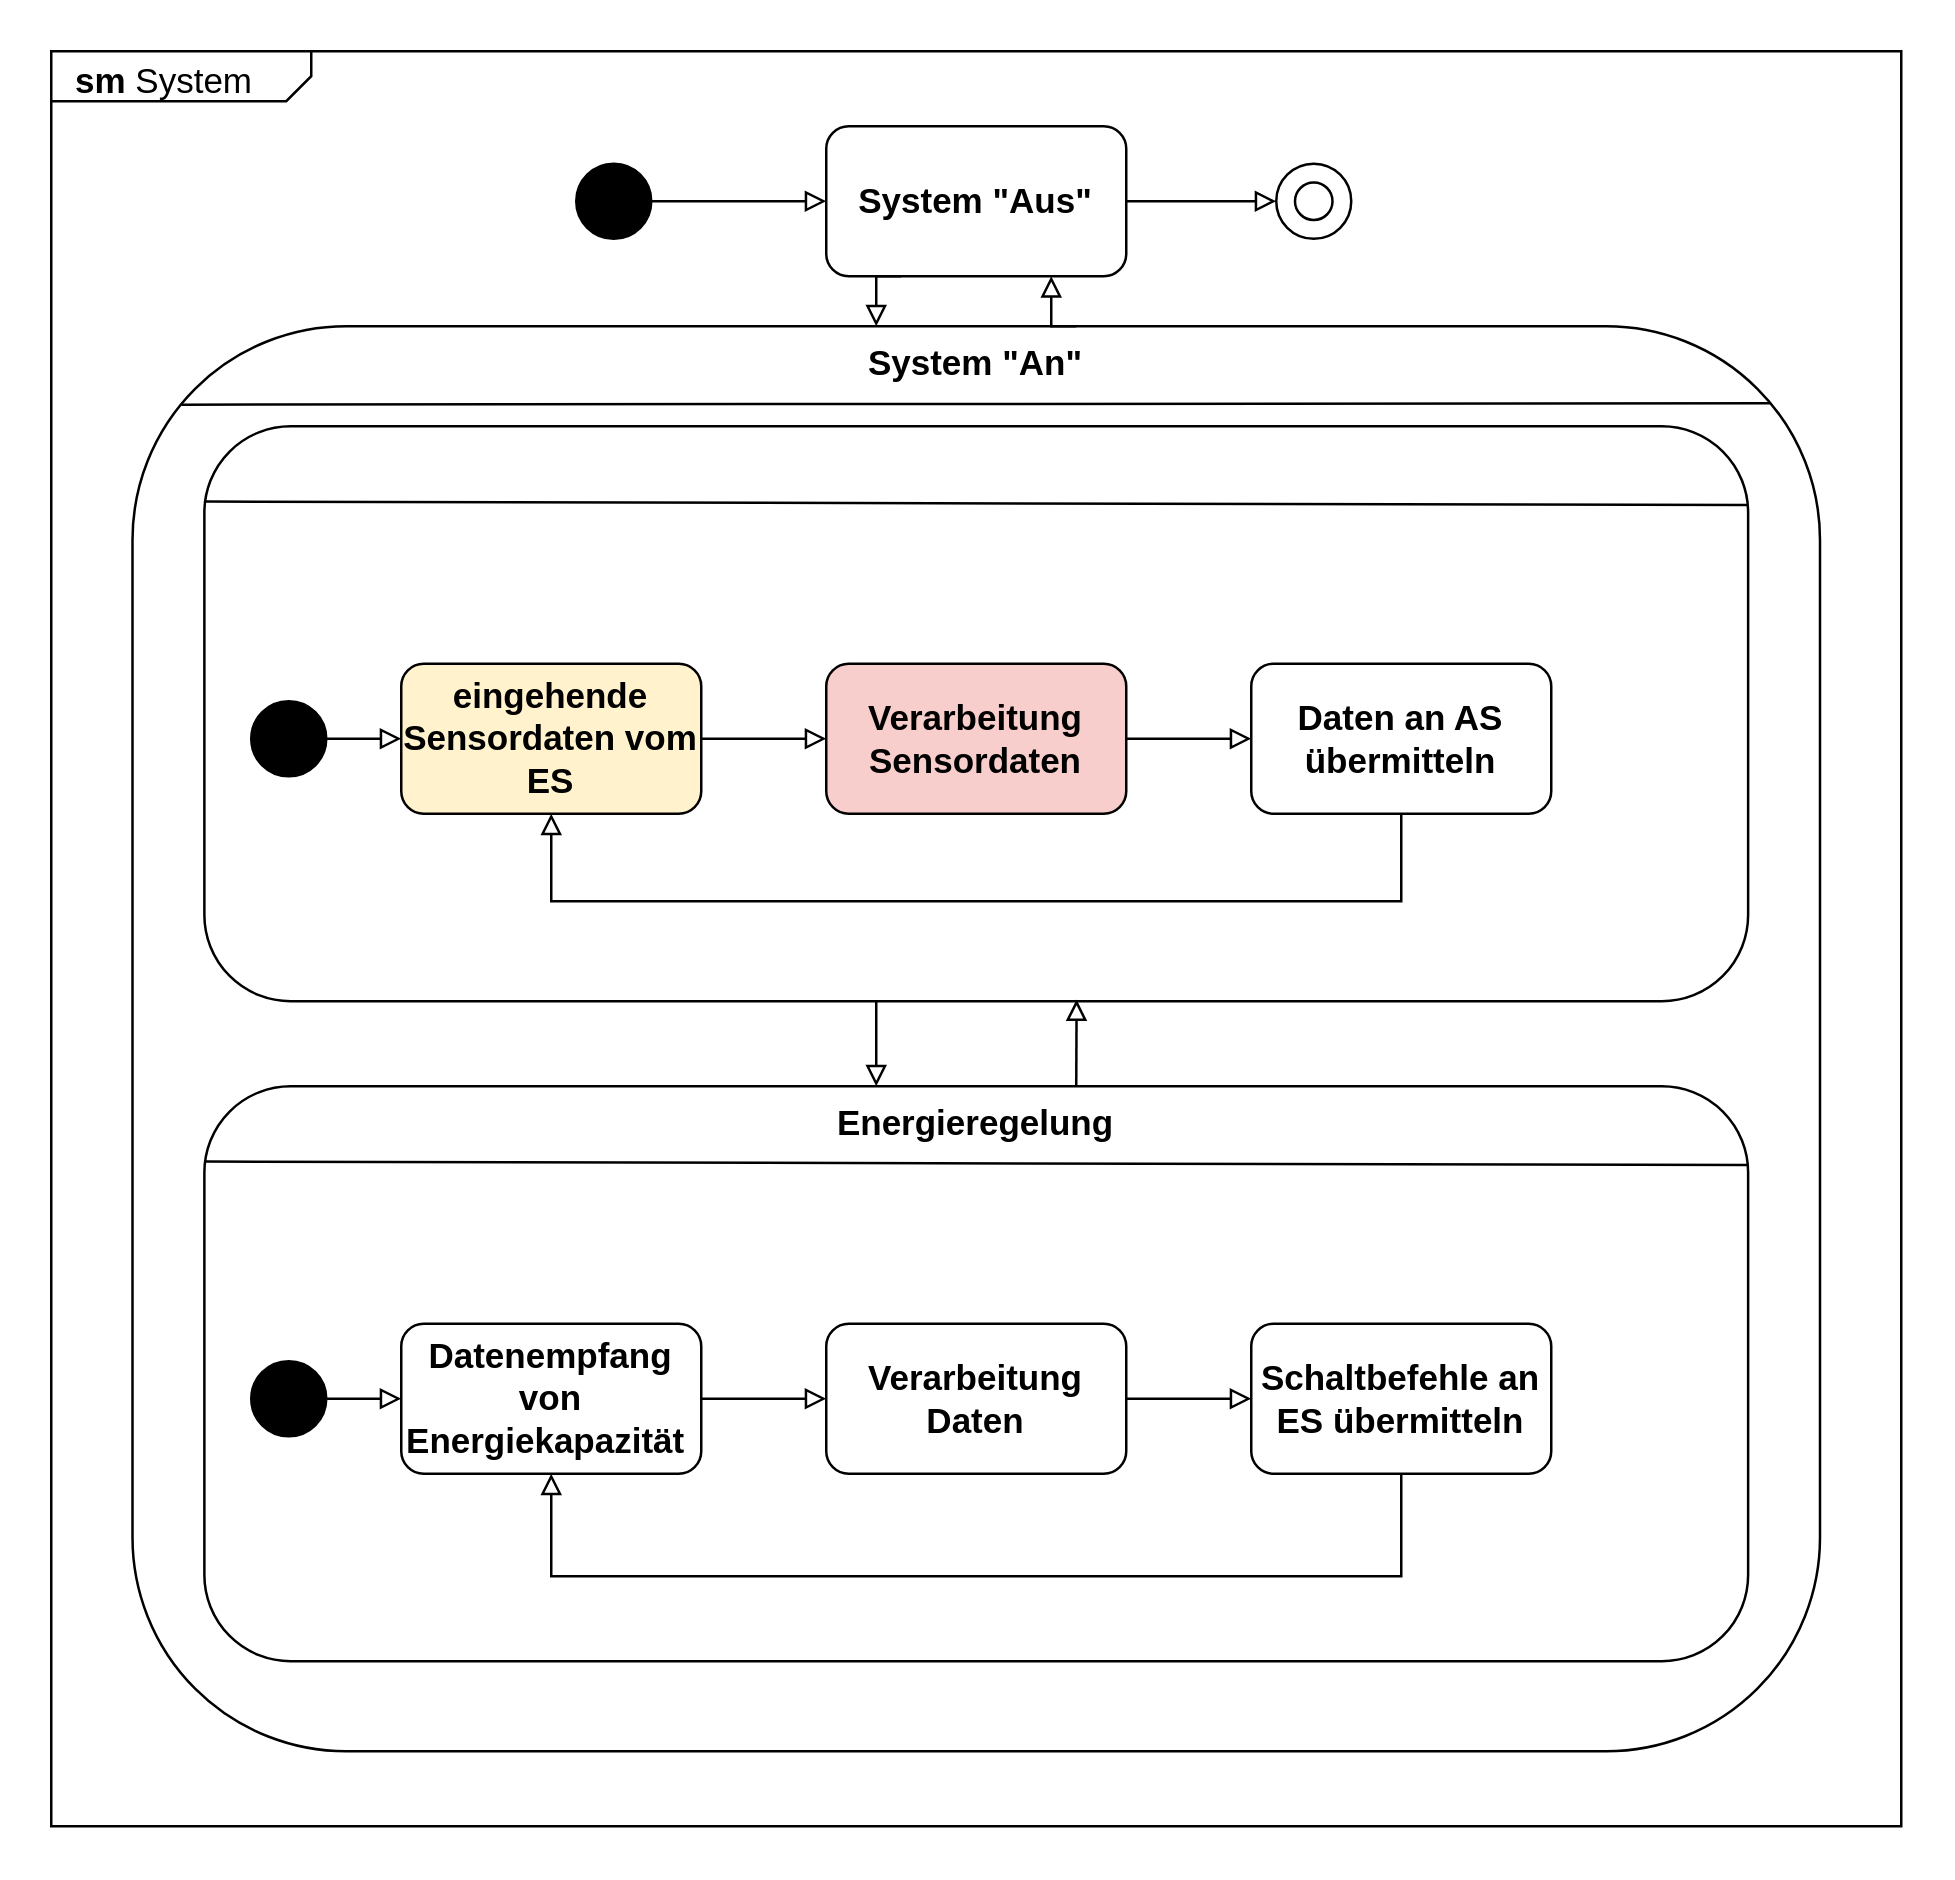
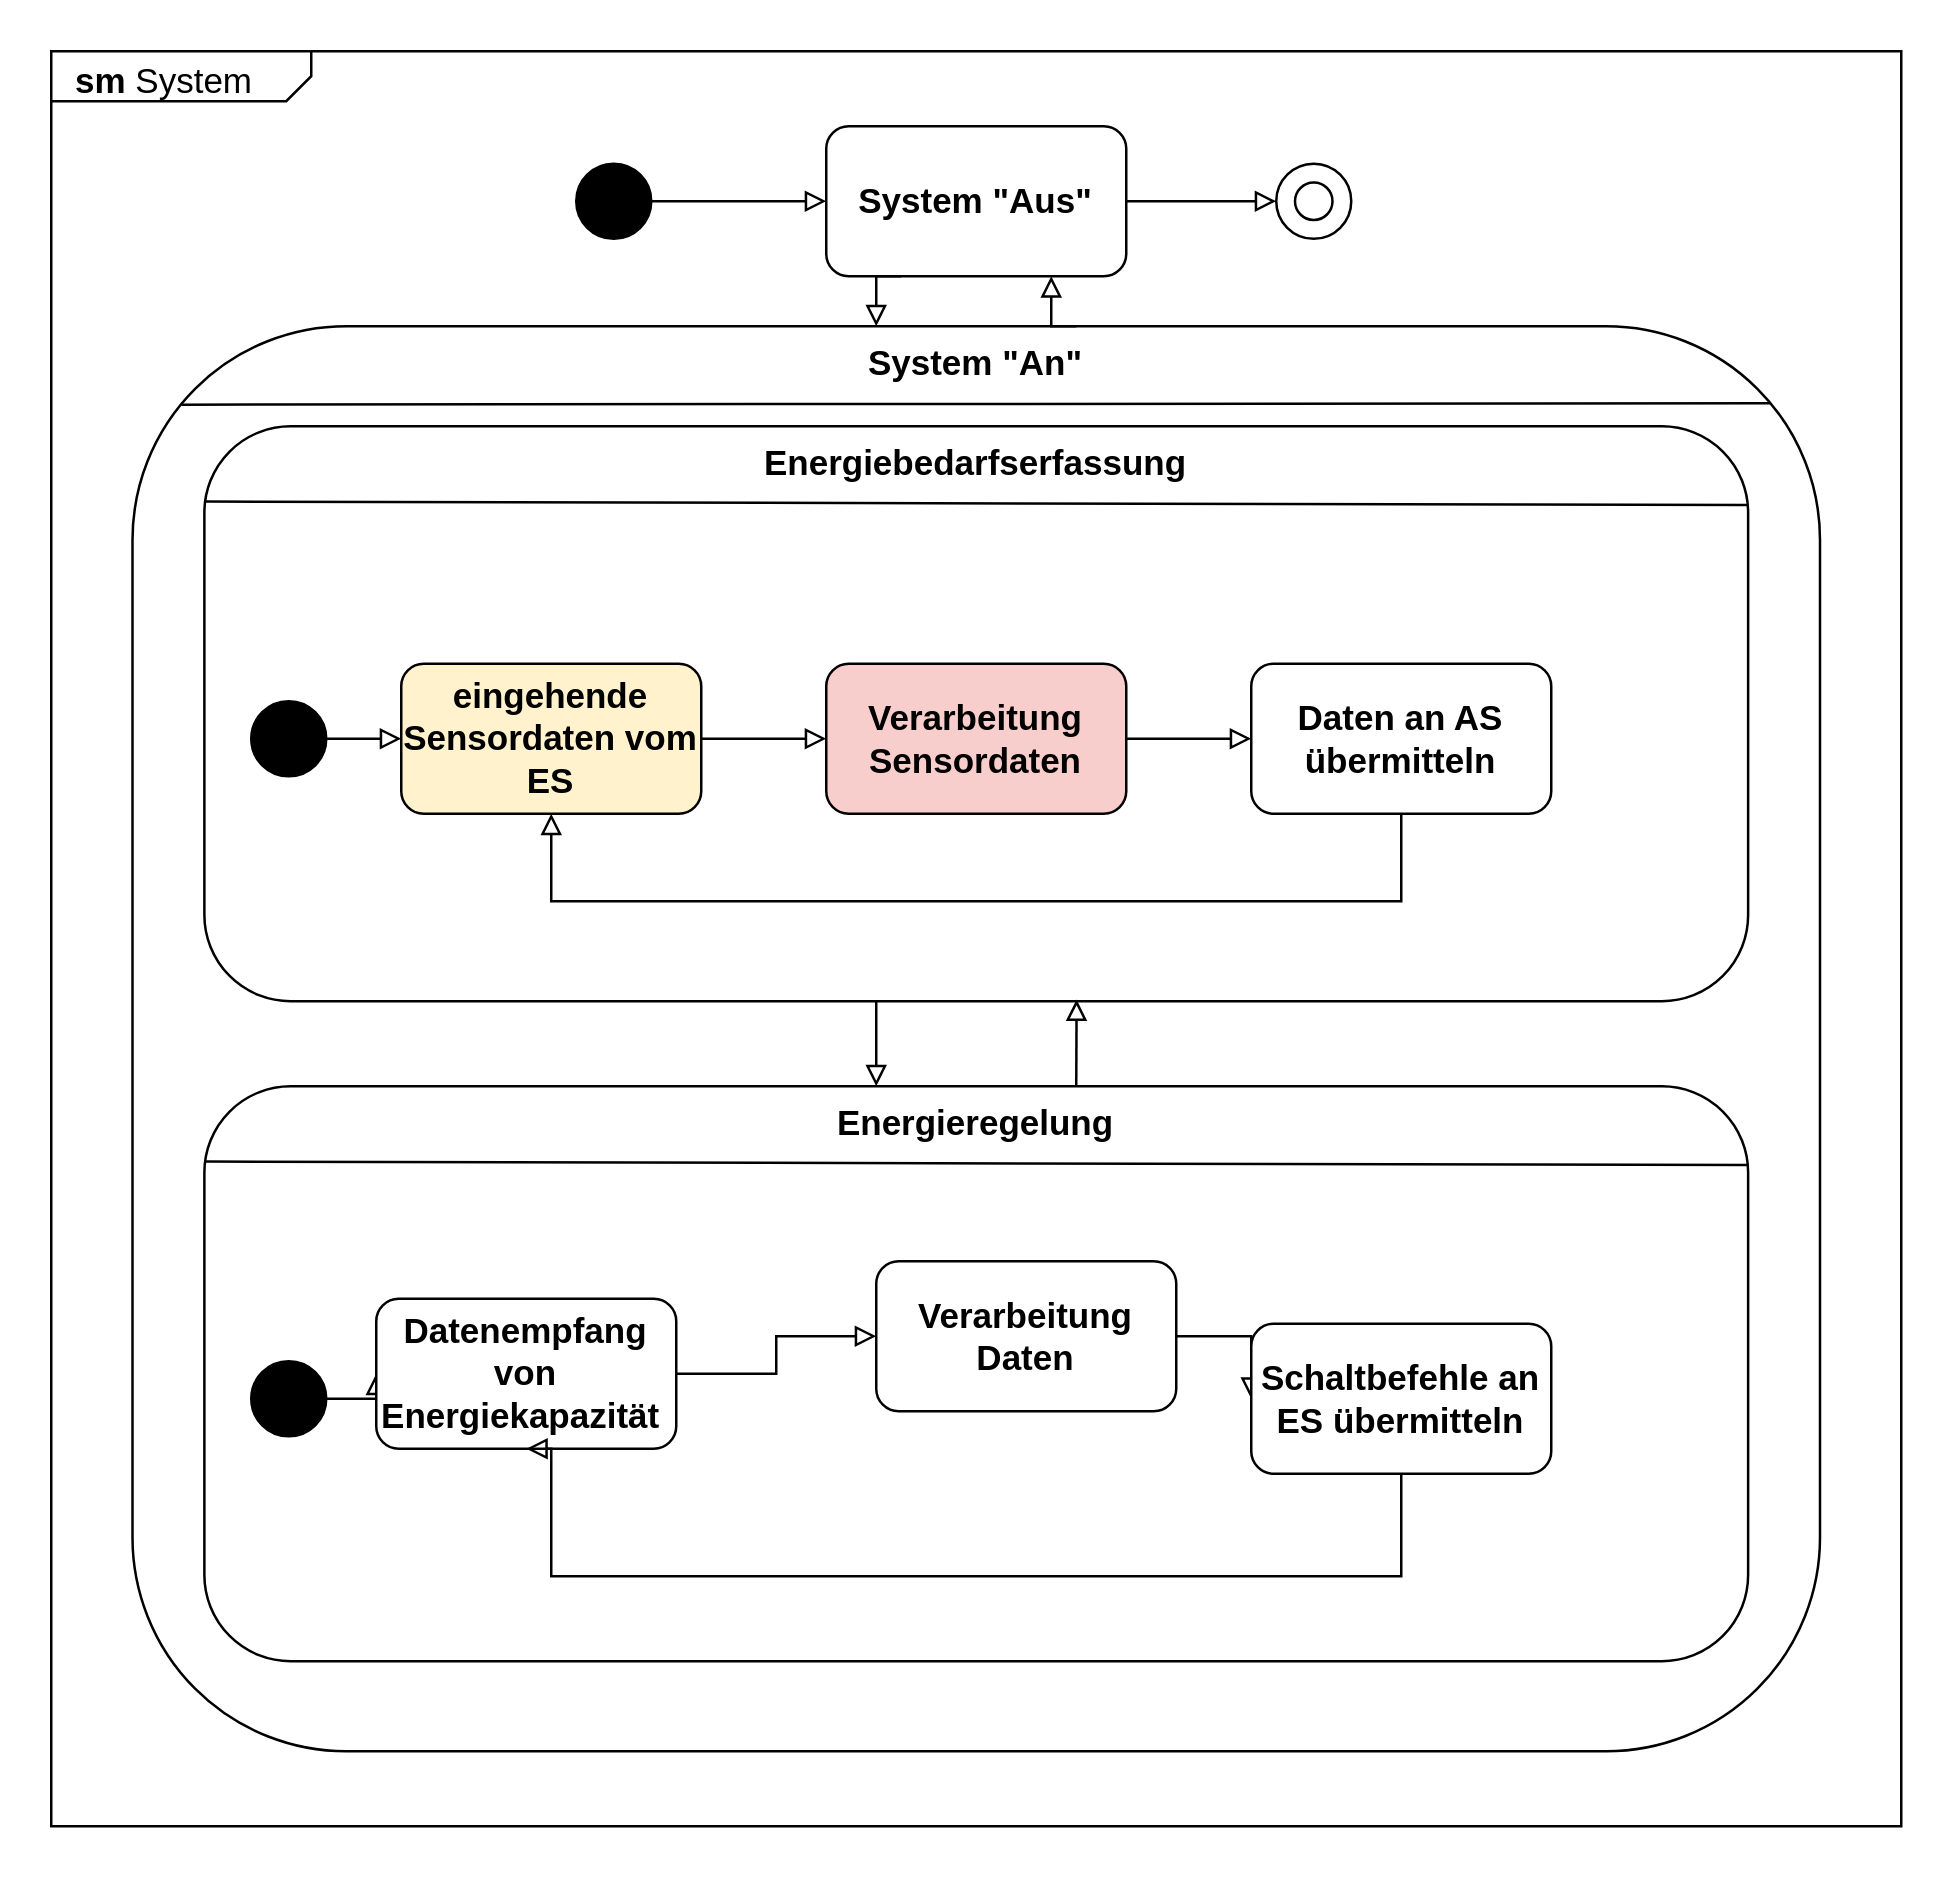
none -> (976, 464)
(551, 1399) -> (526, 1374)
(976, 1399) -> (1026, 1336)
